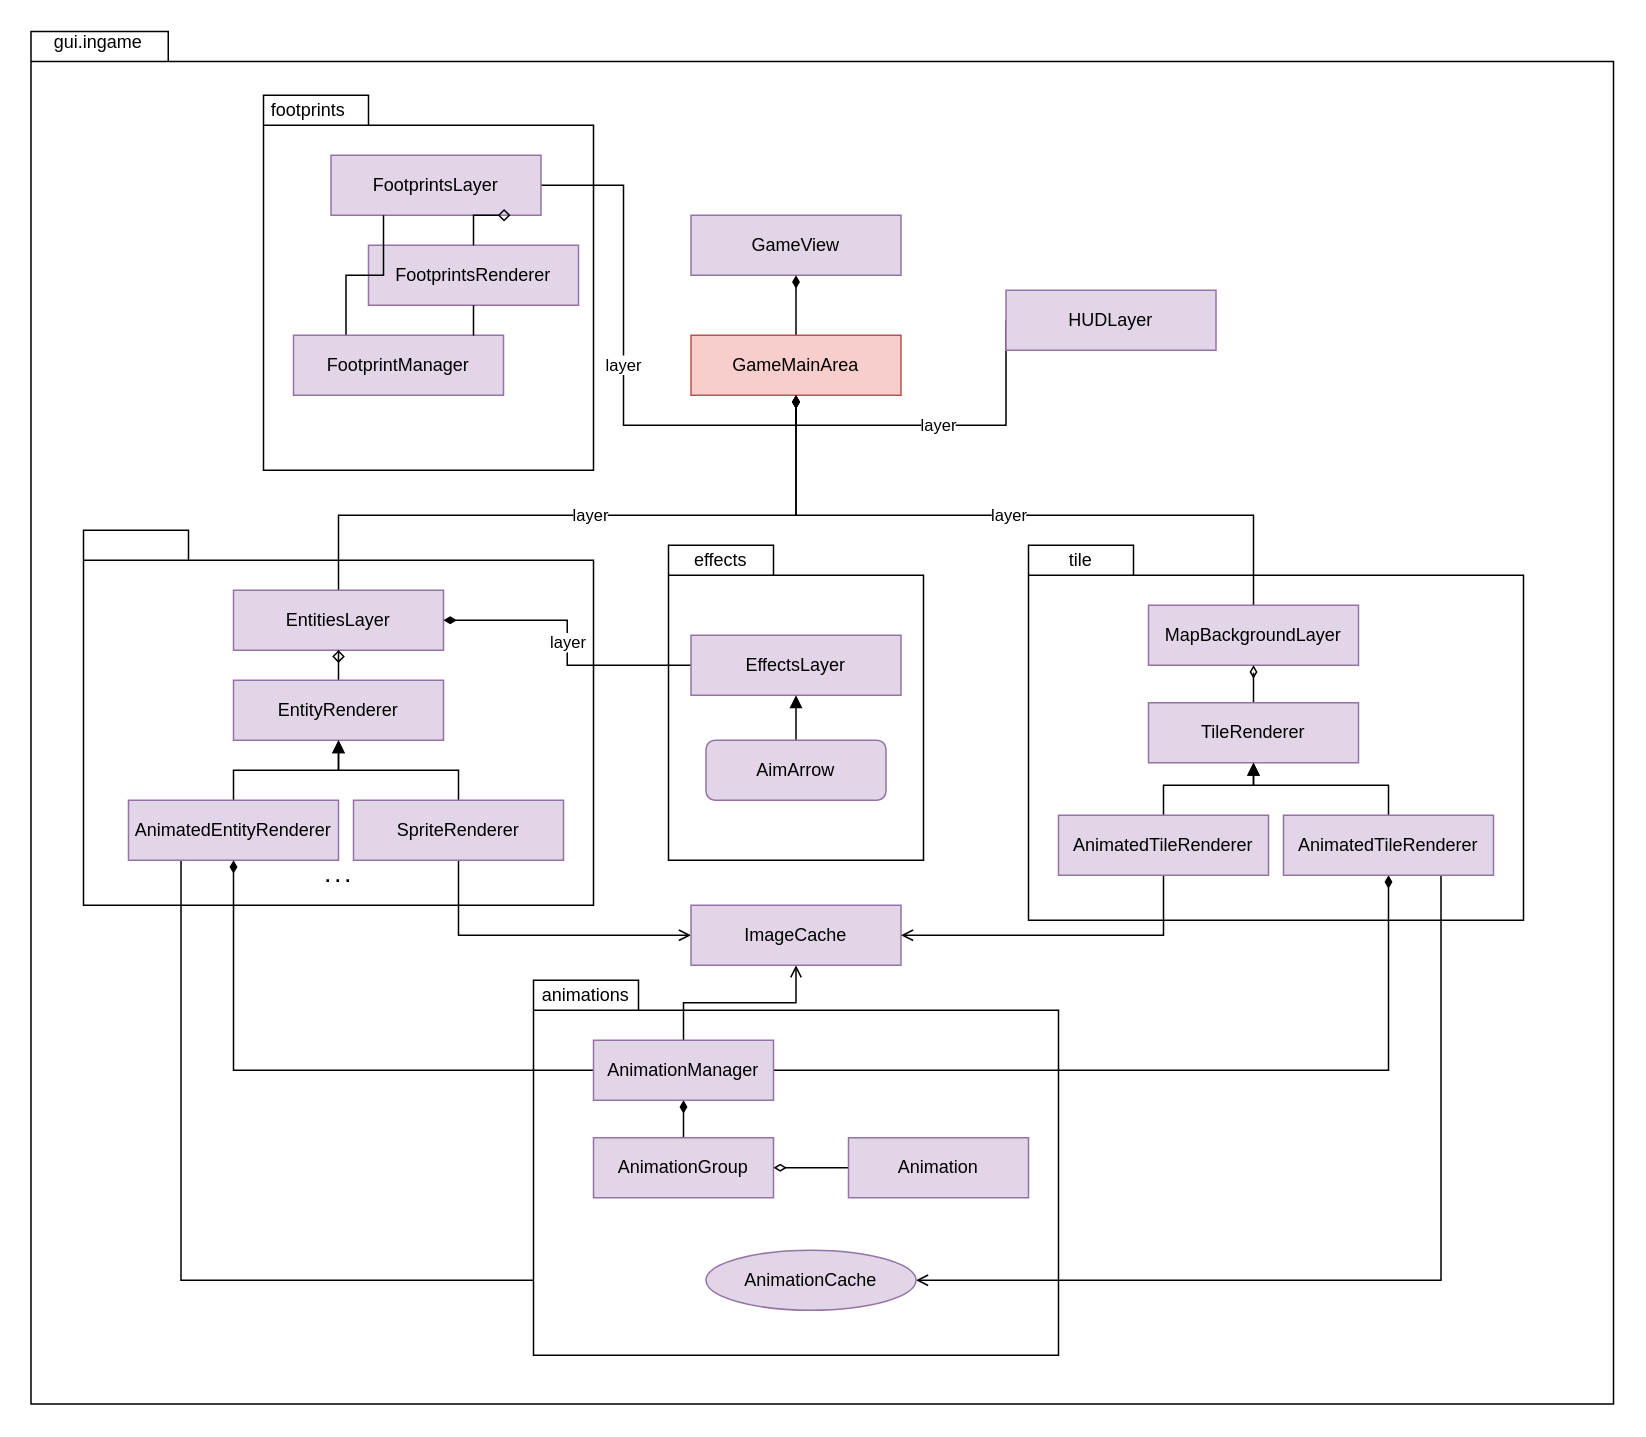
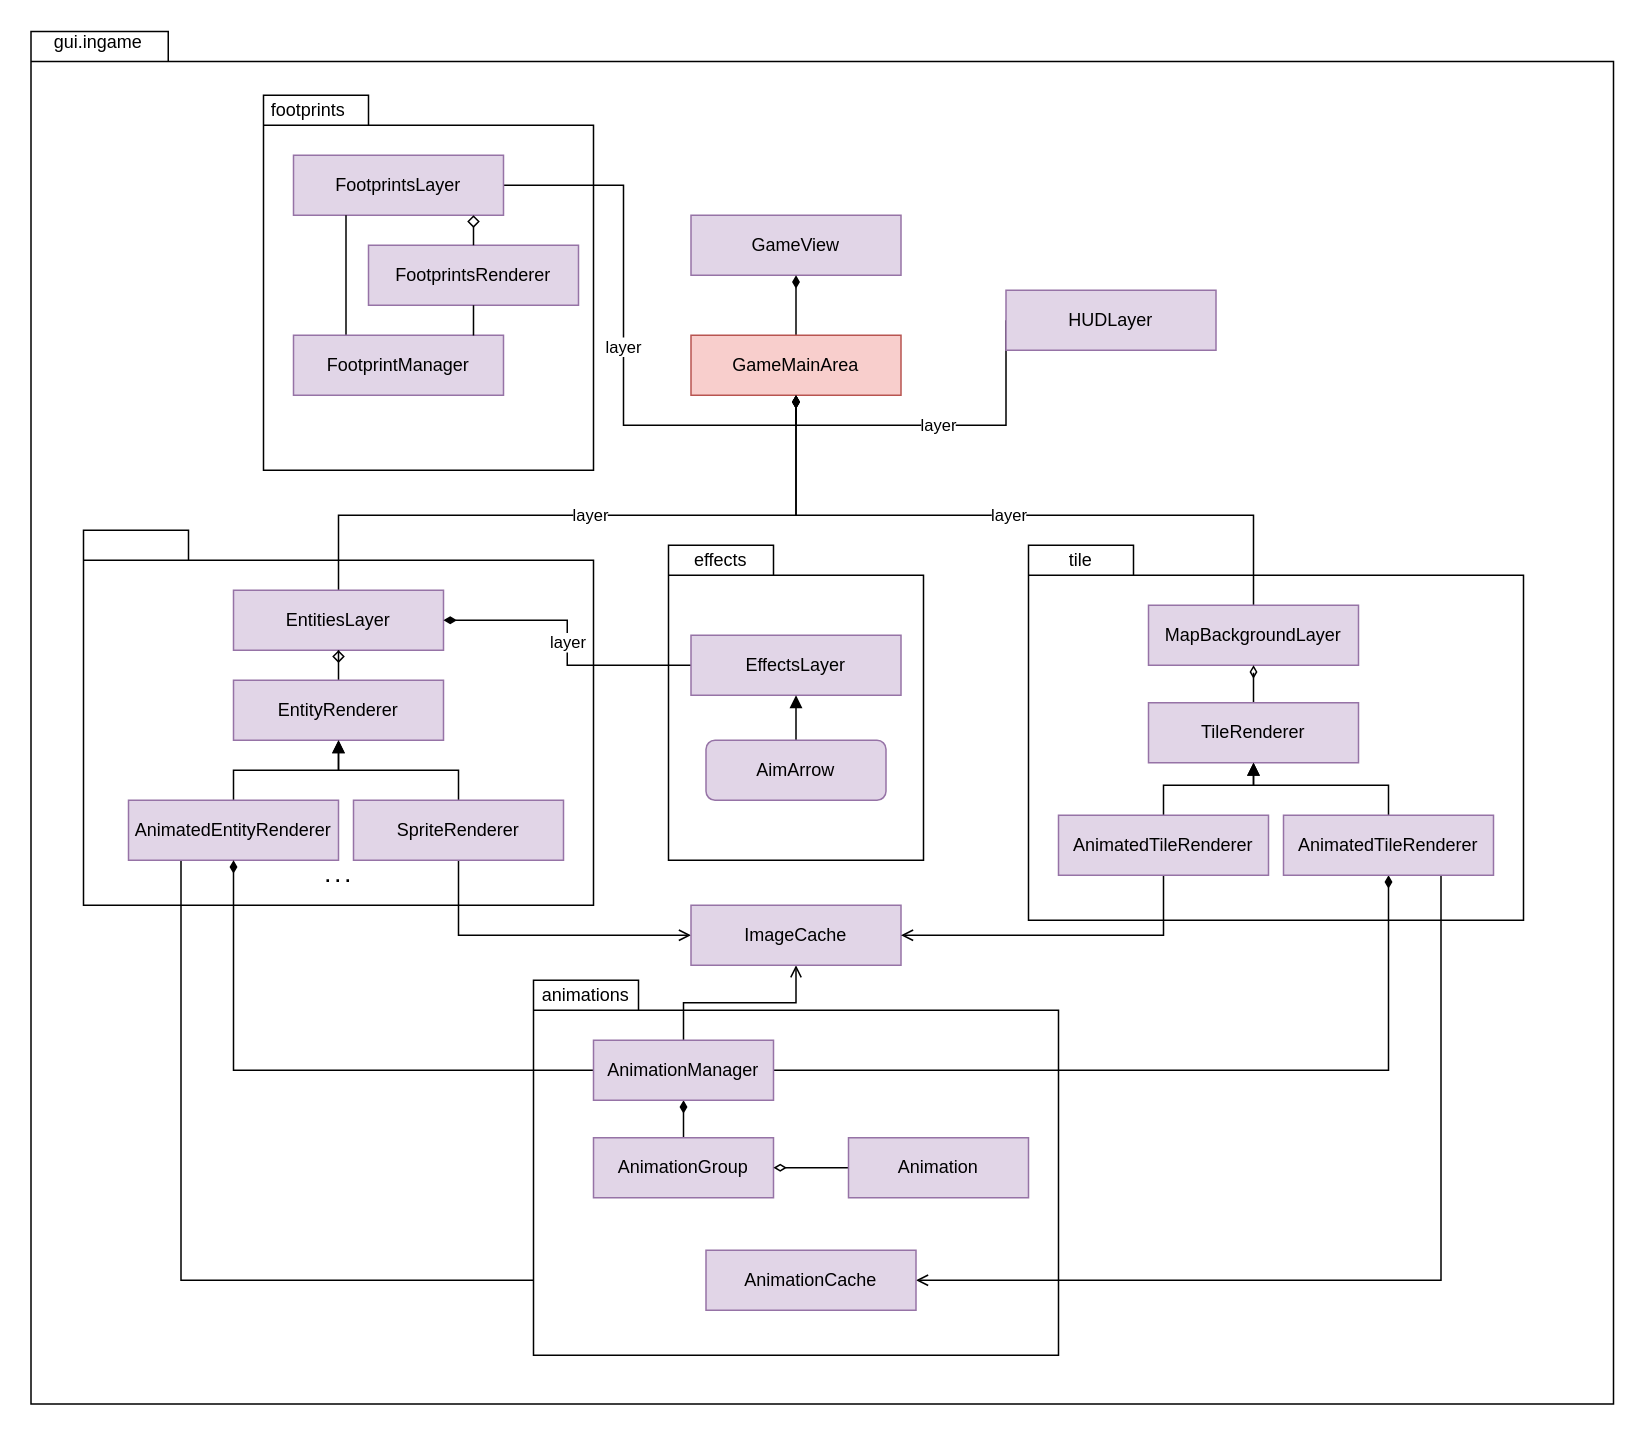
(436, 185) -> (398, 185)
(811, 1280) -> (811, 1280)
